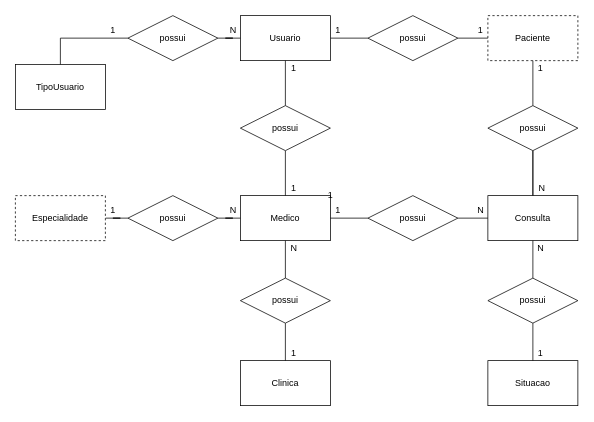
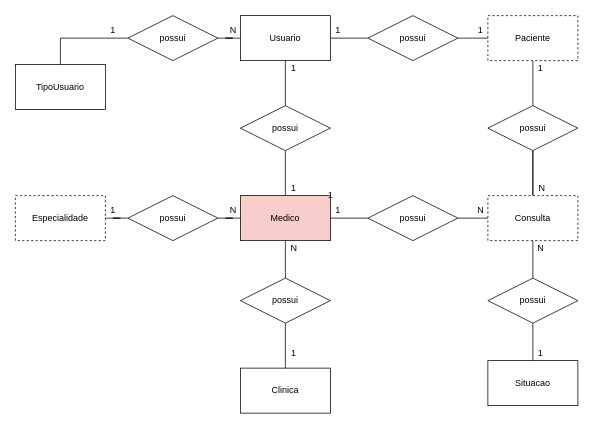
(285, 218) -> (285, 218)
(533, 218) -> (533, 218)
(285, 383) -> (285, 390)
